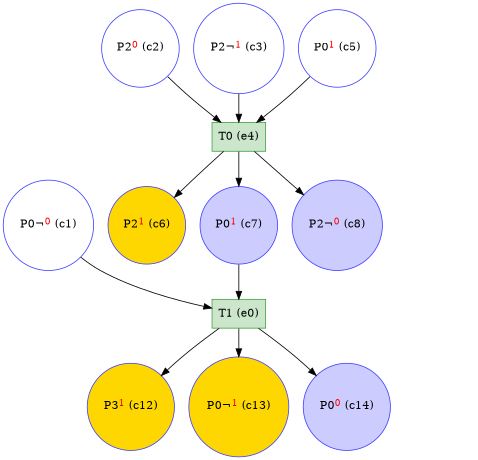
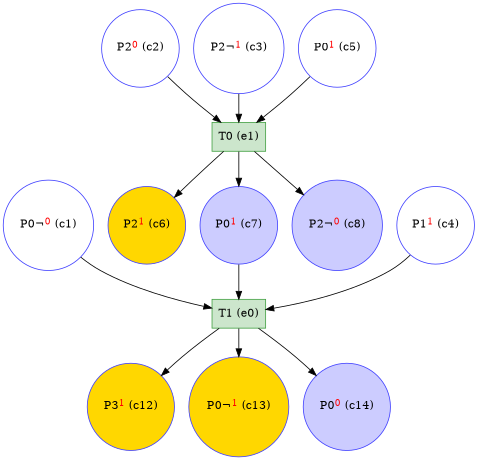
(239, 137) -> (239, 137)
none -> (436, 225)
